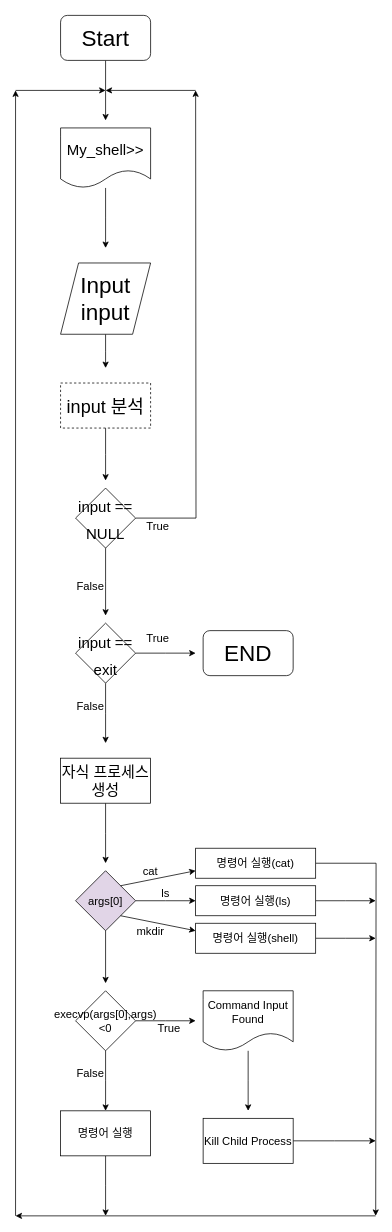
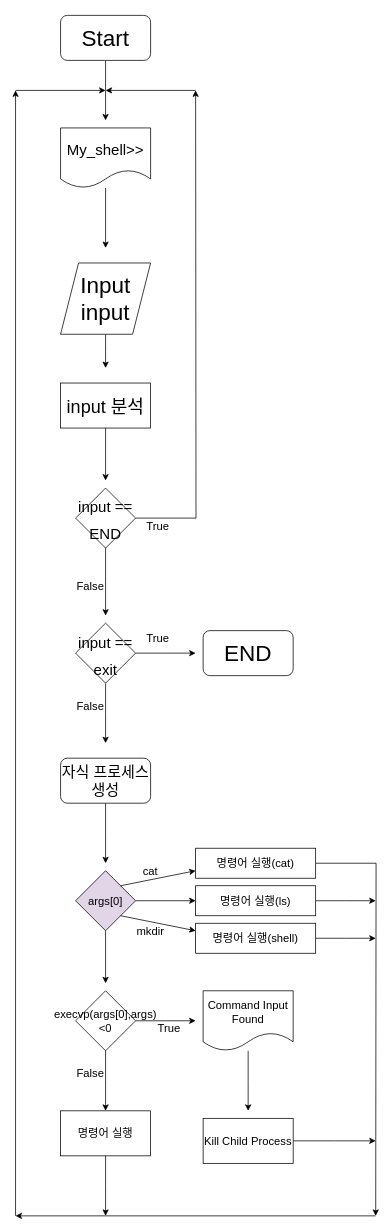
(105, 405) -> (105, 405)
(105, 518) -> (105, 518)
(105, 780) -> (105, 780)
(165, 893) -> none
